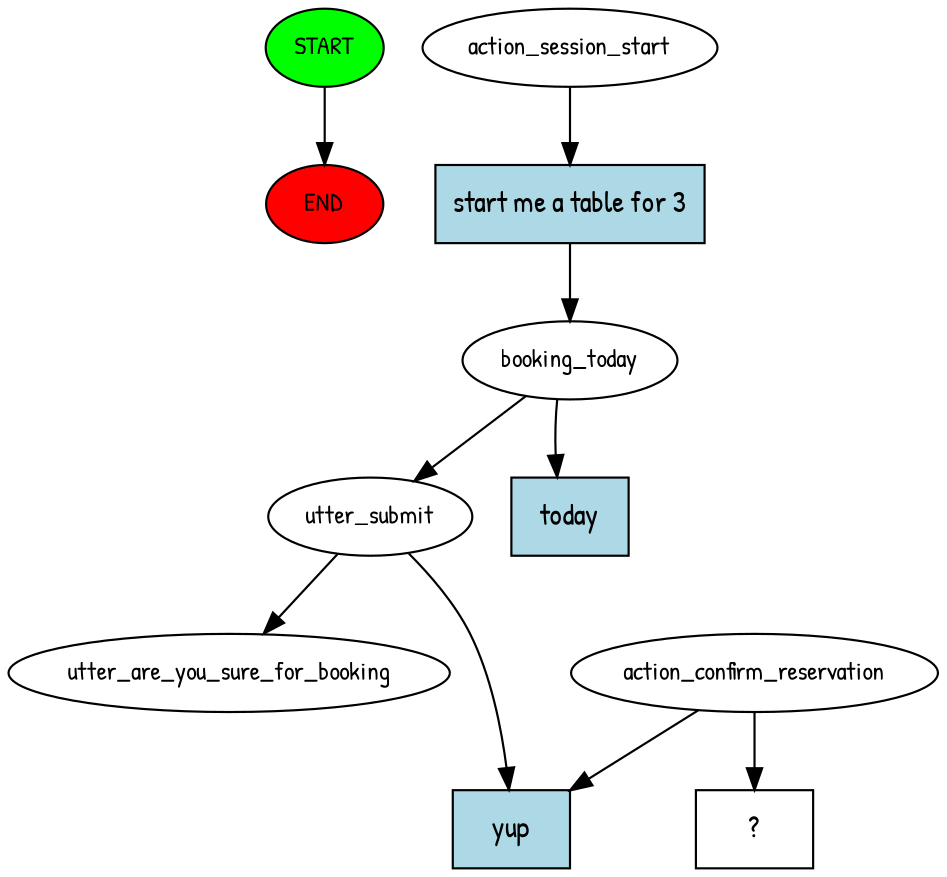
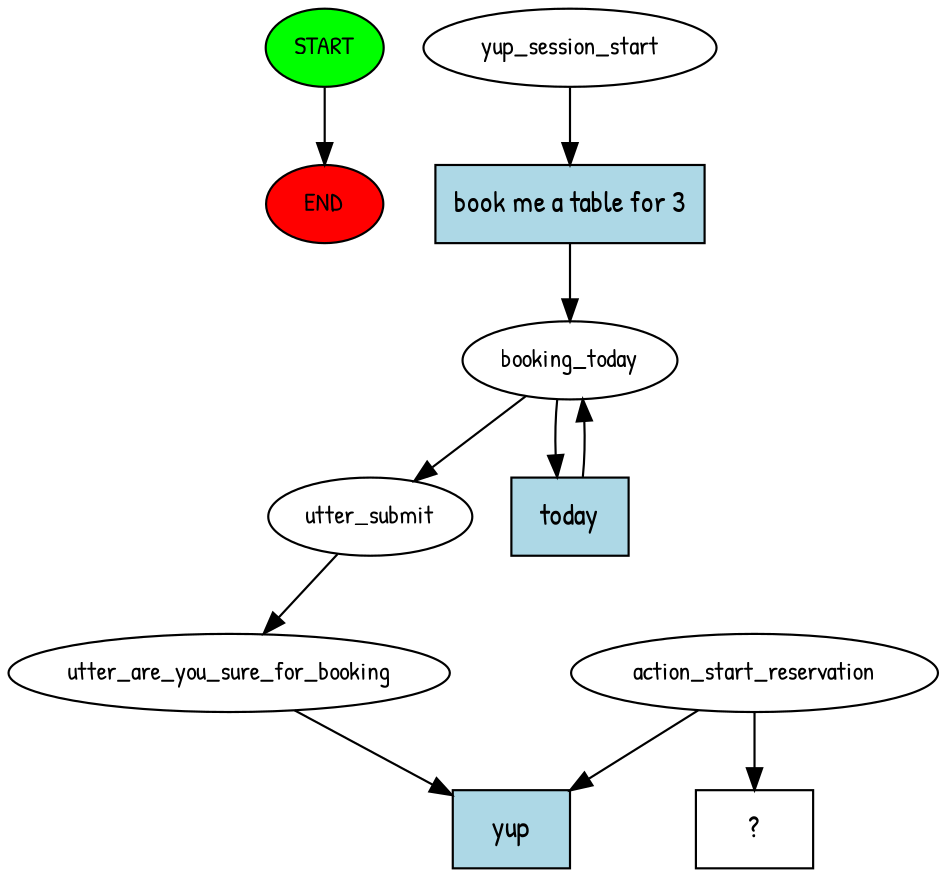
(570, 48) -> (570, 48)
(570, 204) -> (570, 204)
none -> (585, 449)
(478, 651) -> (364, 748)
(755, 673) -> (755, 673)
